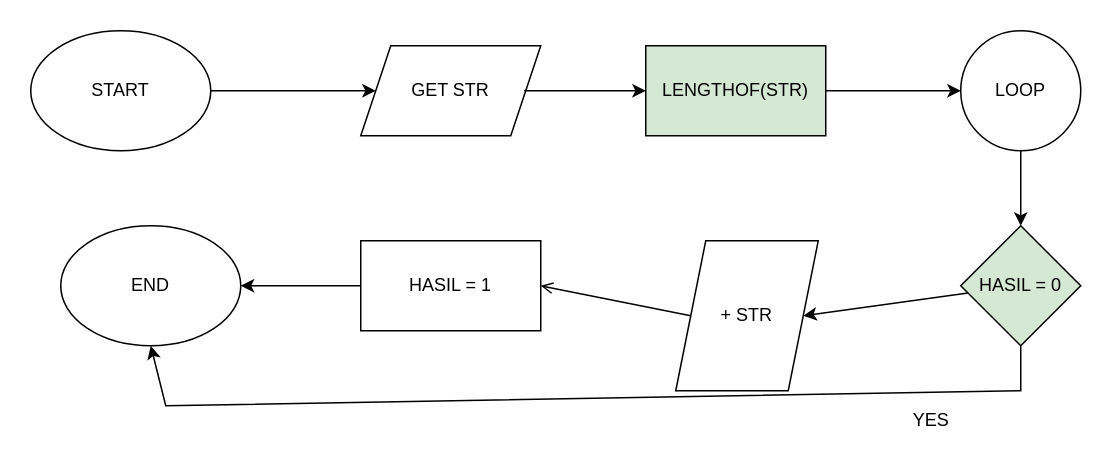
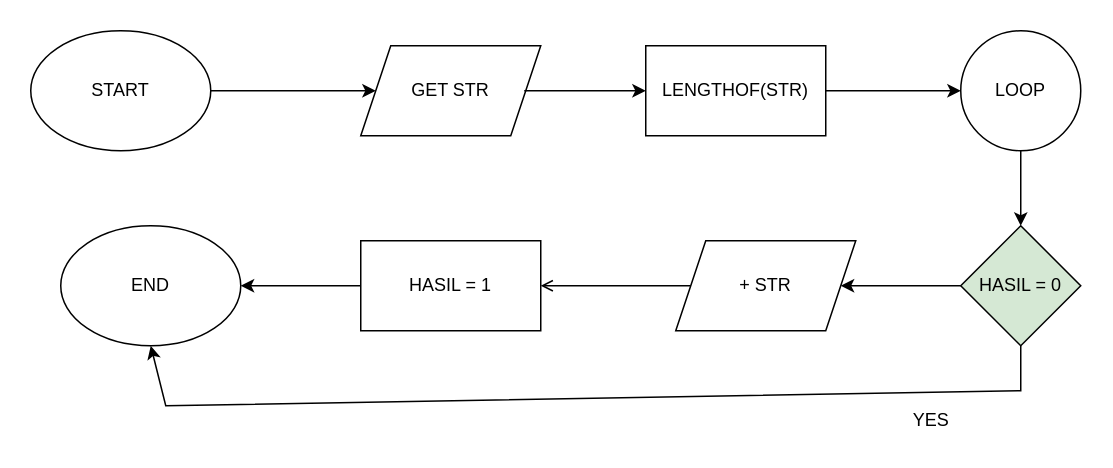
(736, 91) -> (736, 91)
(747, 316) -> (766, 286)
